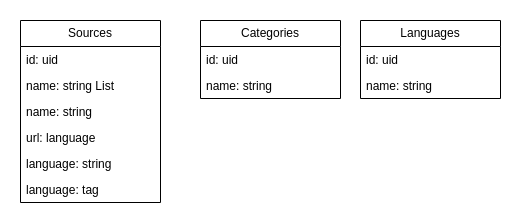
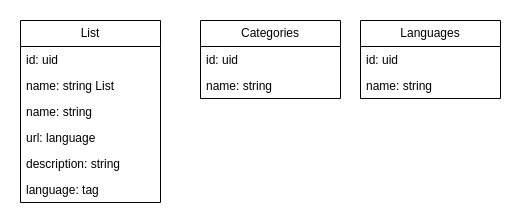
(91, 34) -> (91, 34)
(74, 165) -> (83, 165)
